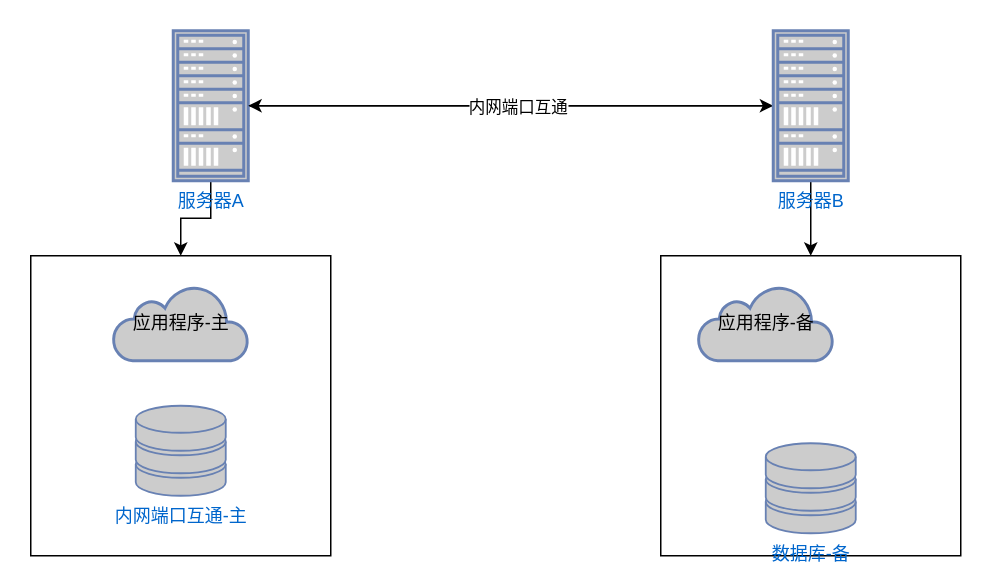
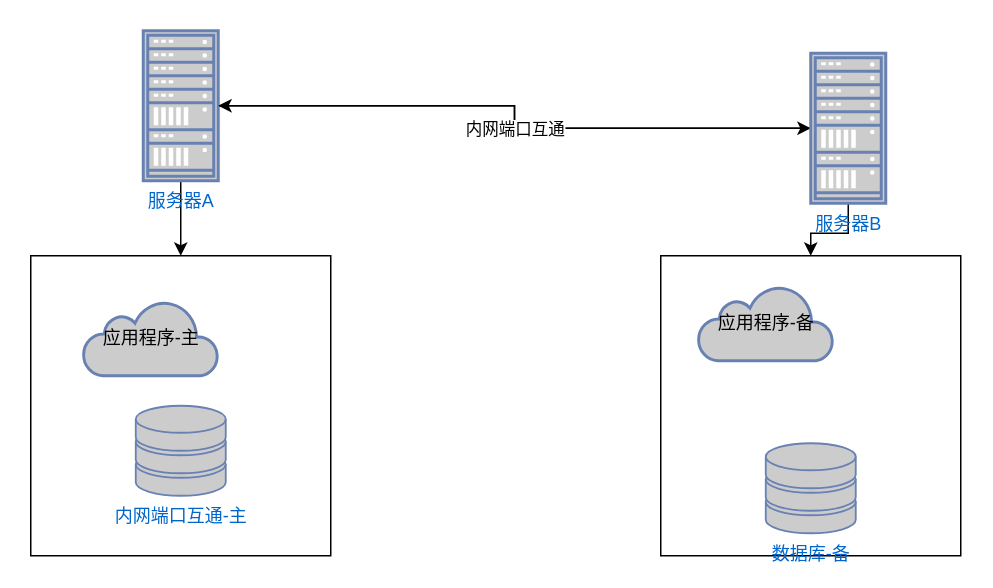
(211, 106) -> (181, 106)
(811, 106) -> (848, 128)
(181, 323) -> (151, 338)
